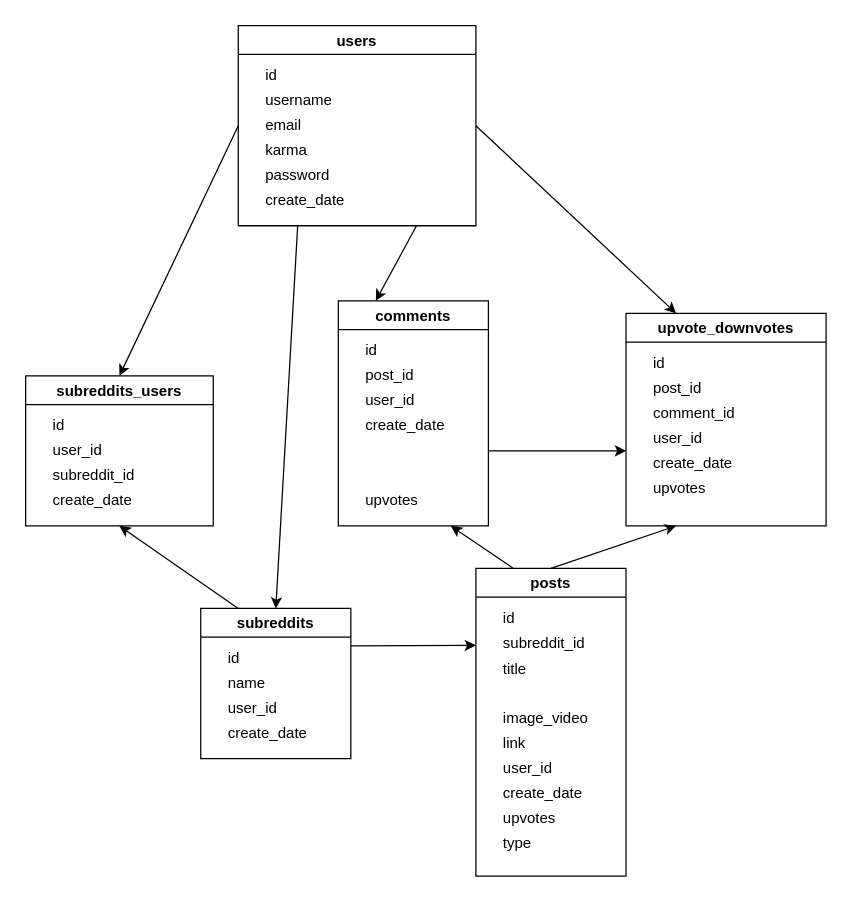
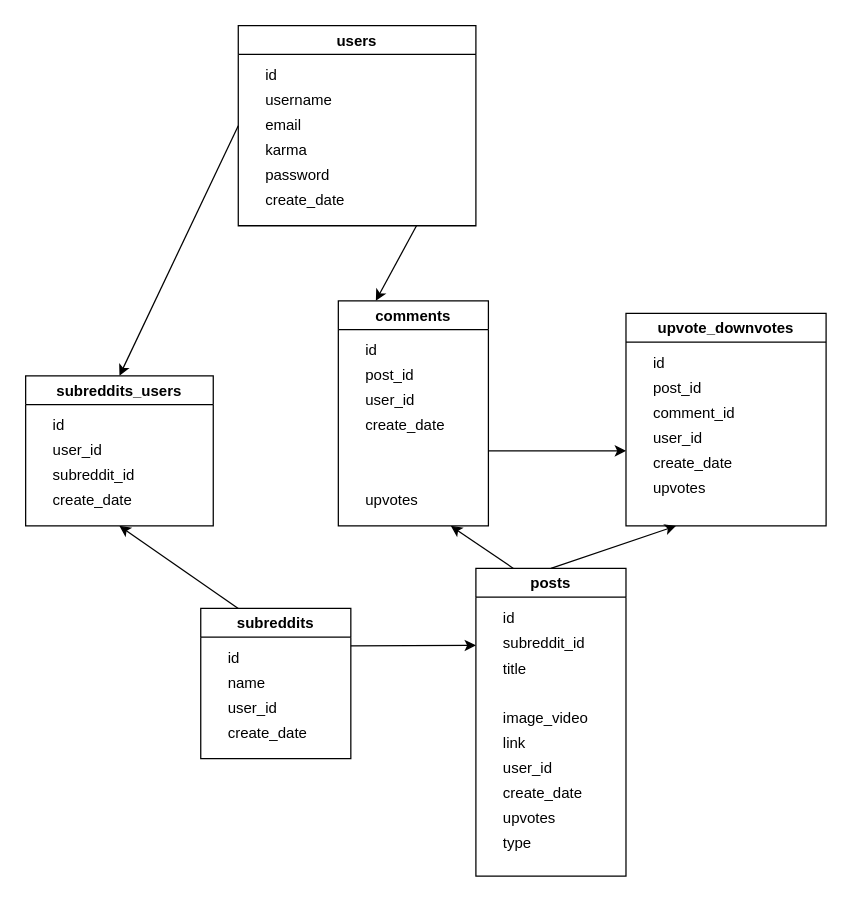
(573, 217) -> none
(287, 413) -> none
